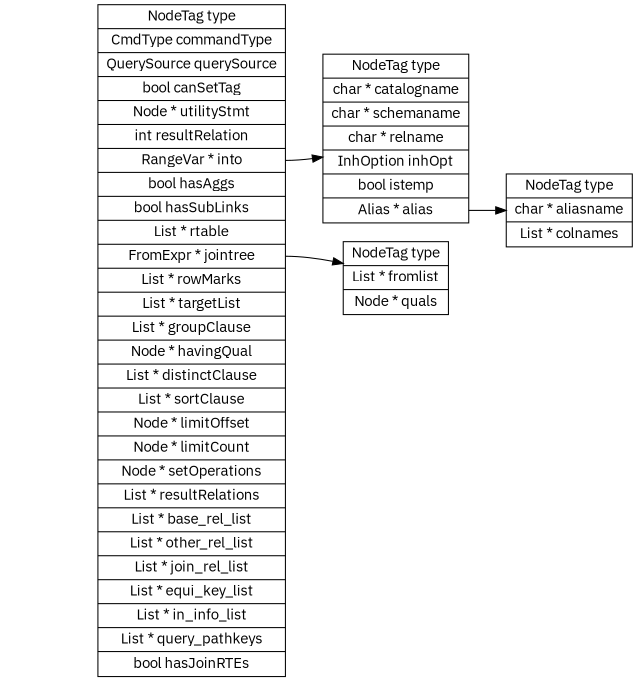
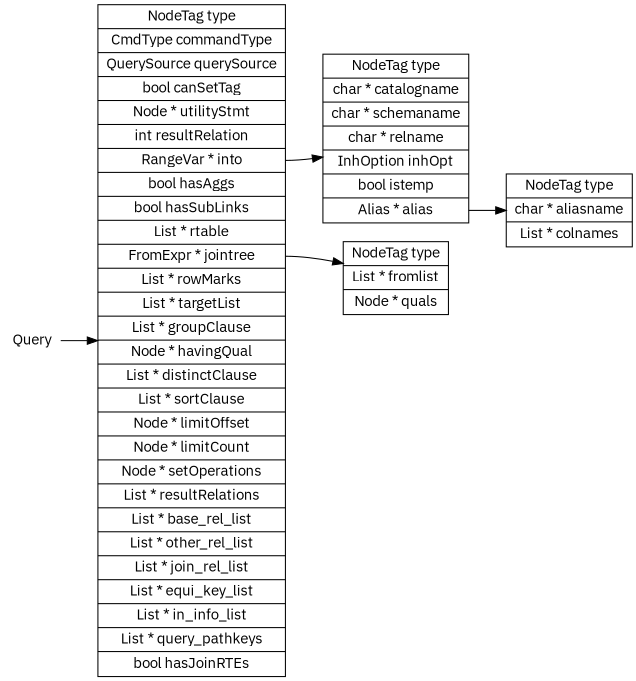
none -> (32, 341)
